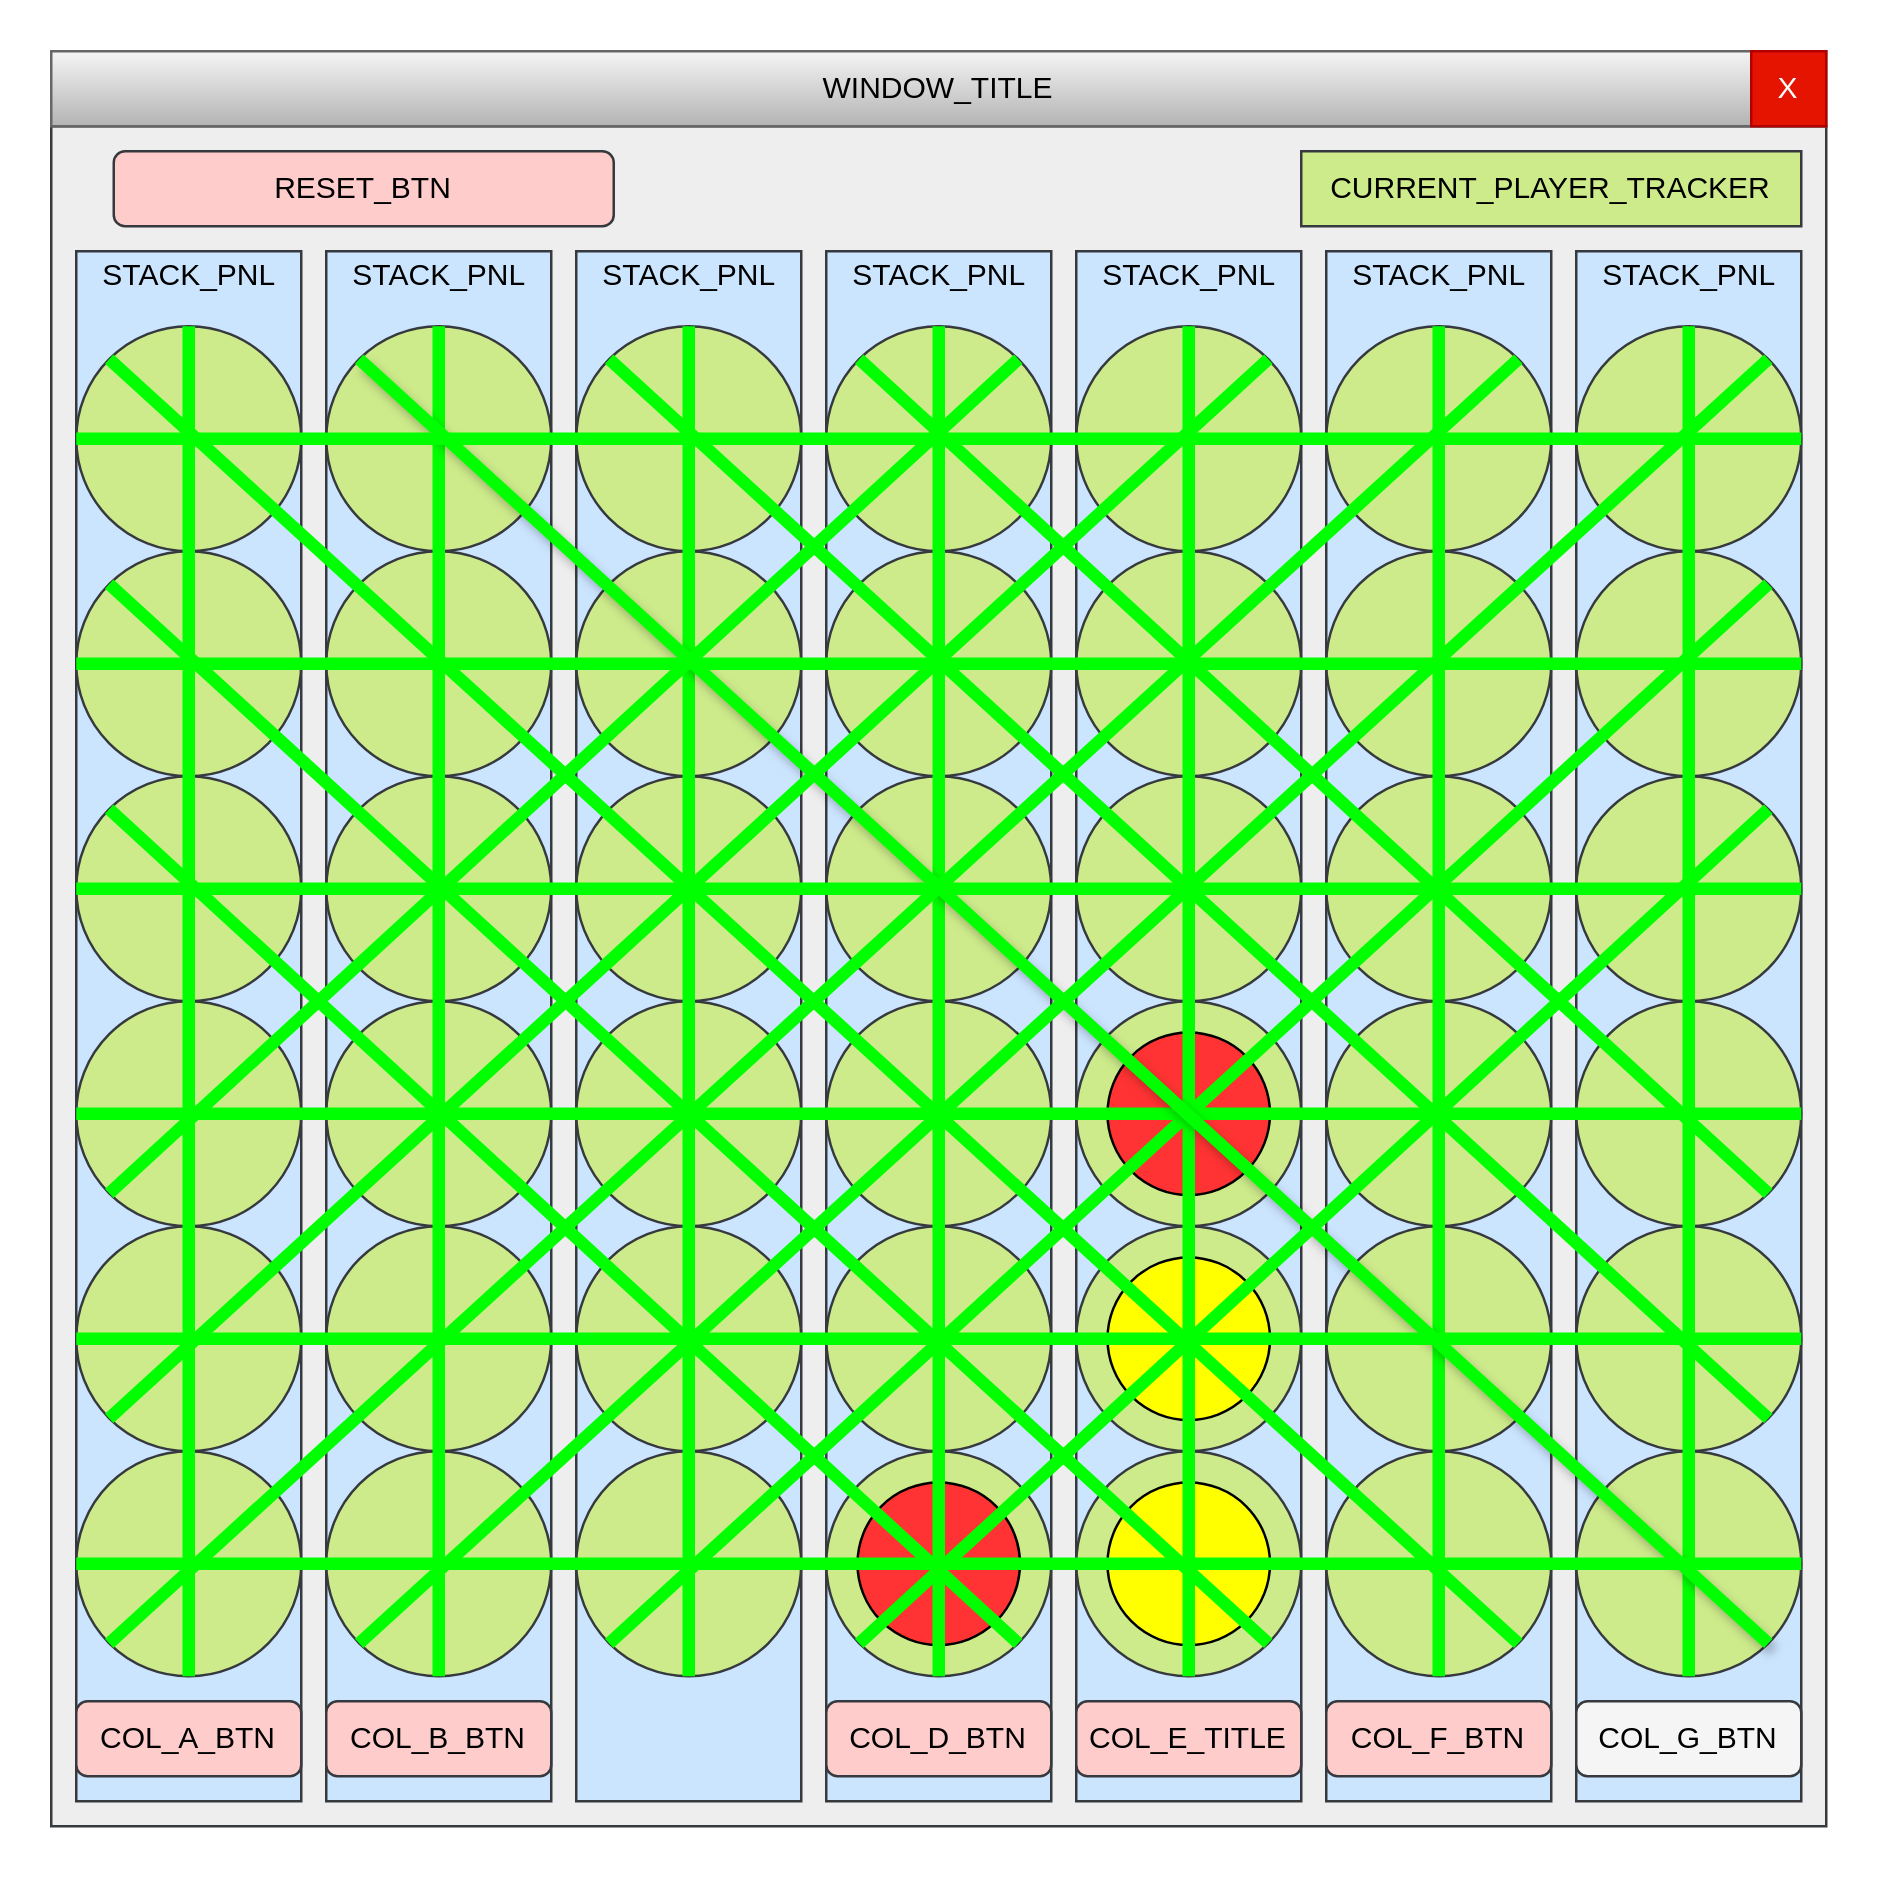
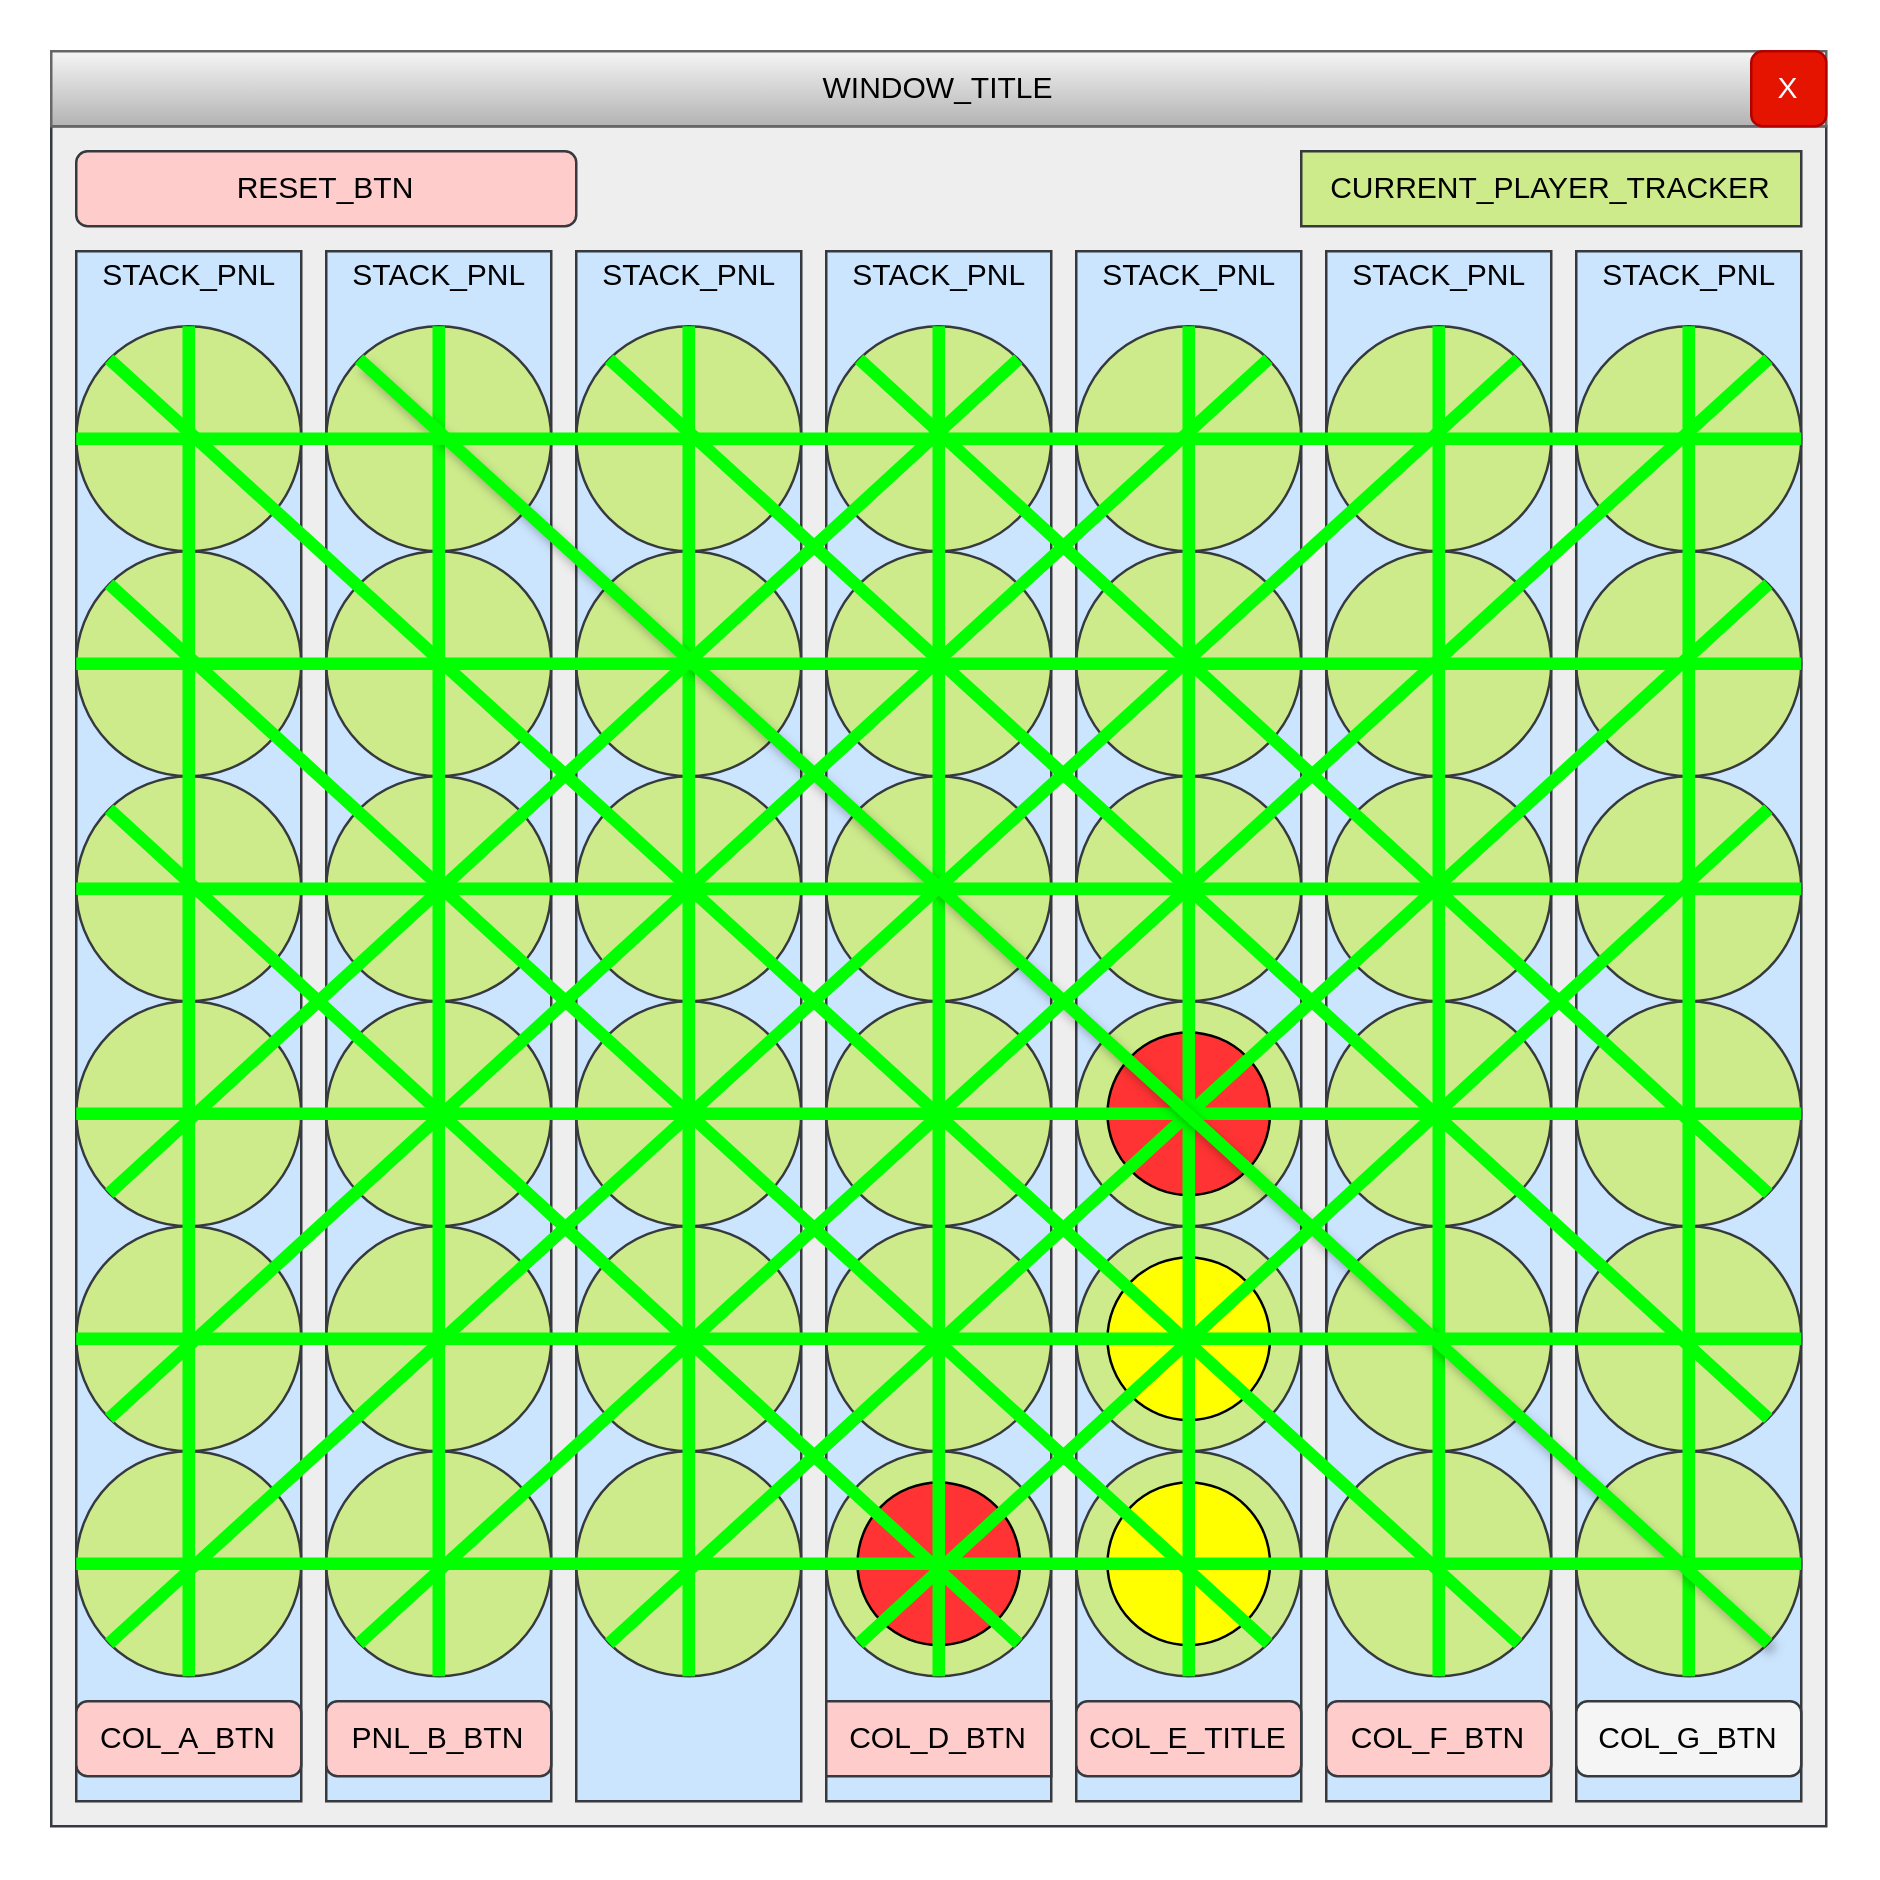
(1789, 89) -> (1789, 89)
(364, 189) -> (326, 189)
(439, 1739) -> (439, 1739)
(939, 1739) -> (939, 1739)
